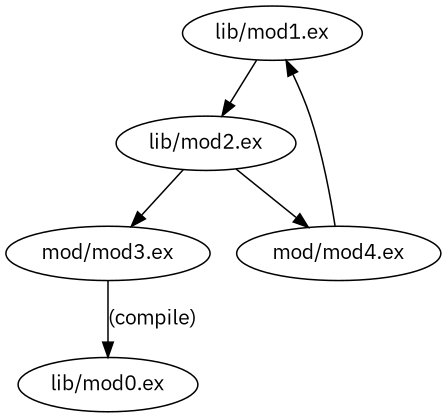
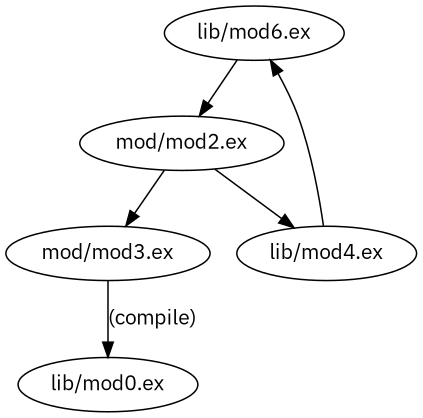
(272, 33) -> (254, 33)
(206, 143) -> (182, 143)
(339, 253) -> (327, 253)
